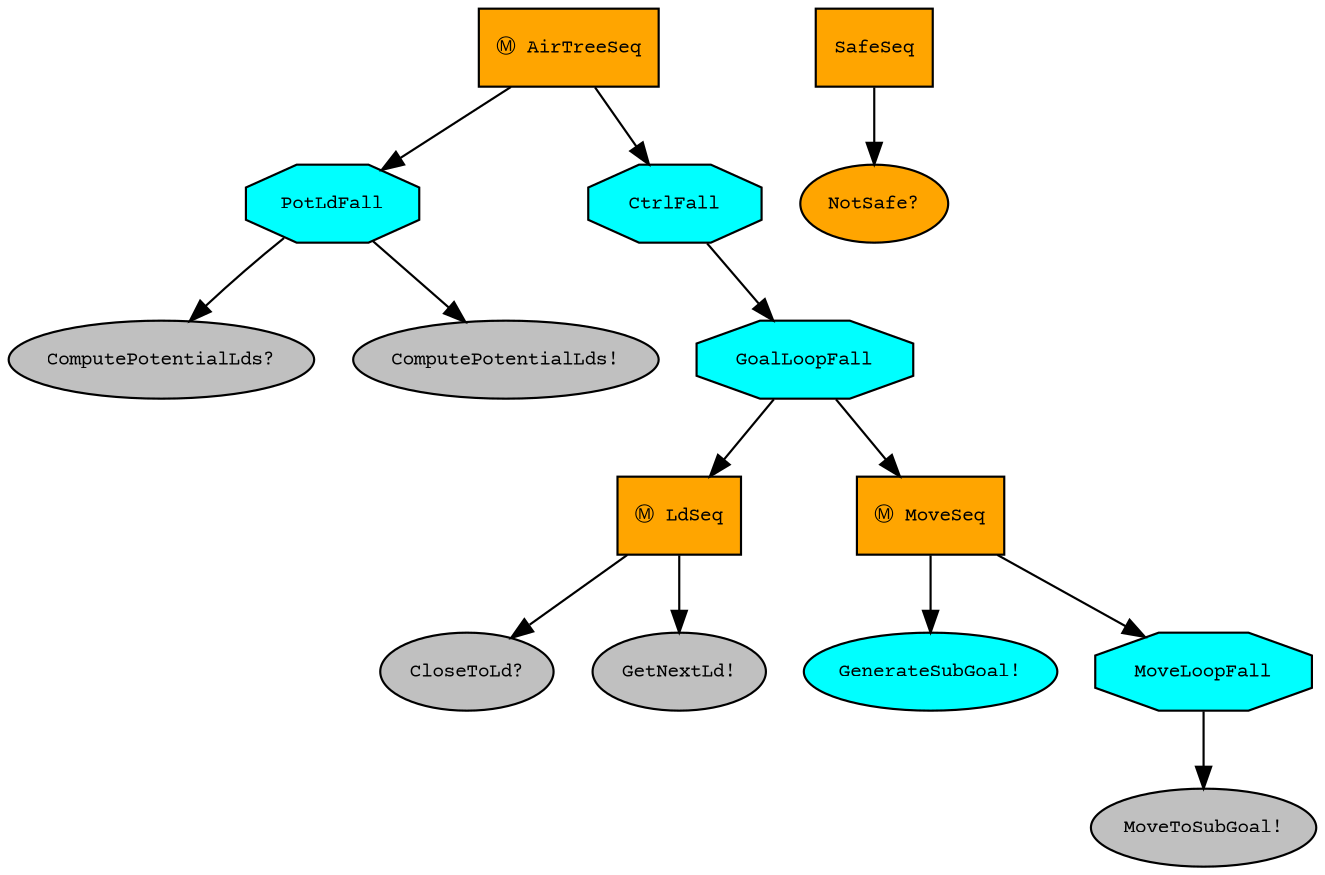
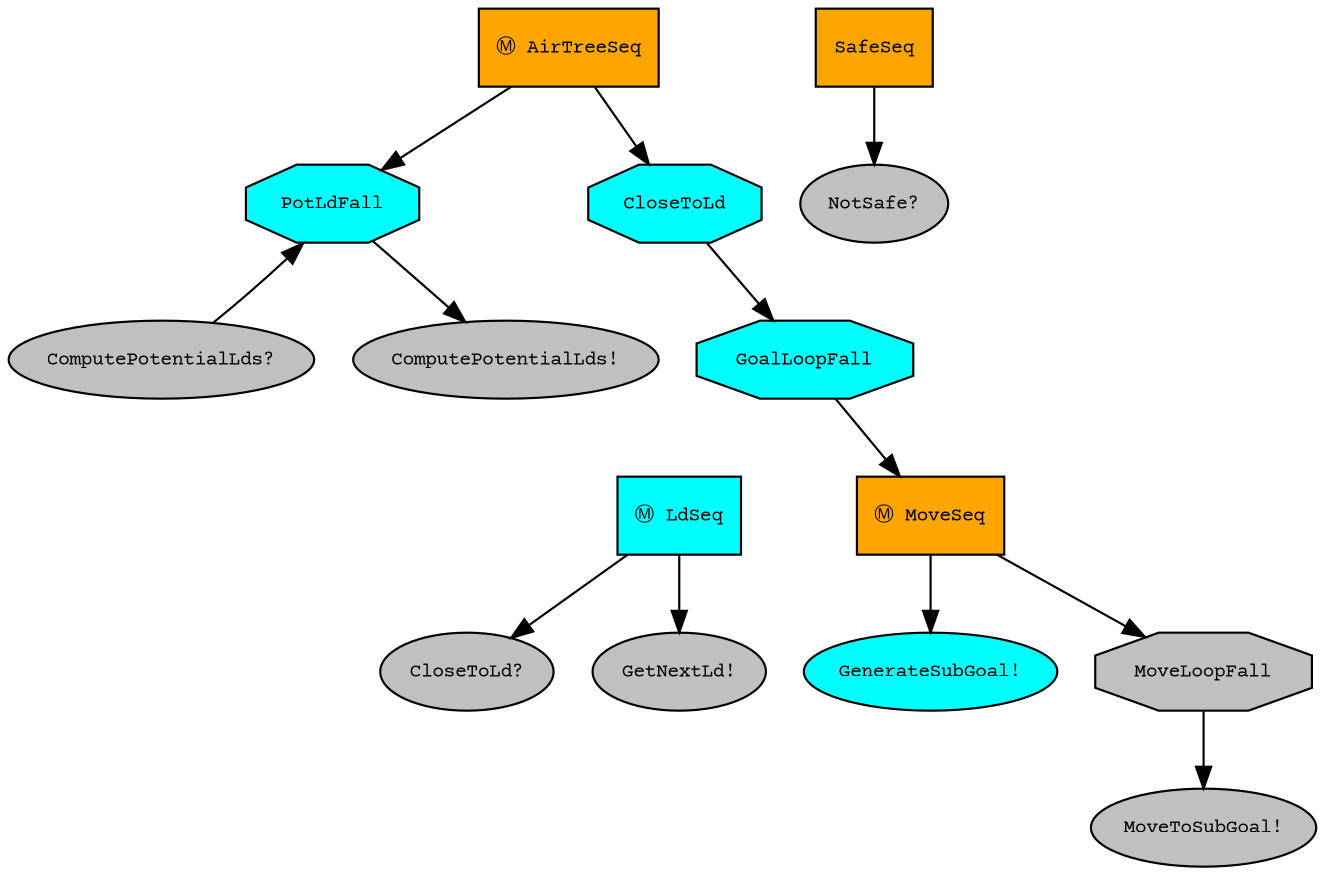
(675, 204) -> (675, 204)
(874, 204) -> (874, 204)
(244, 271) -> (251, 291)
(749, 429) -> none
(679, 516) -> (679, 516)
(1204, 672) -> (1204, 672)
